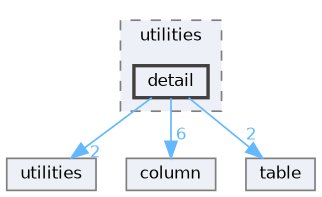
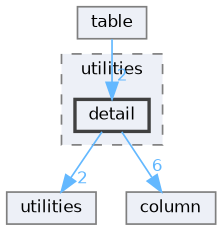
(219, 123) -> (112, 65)
